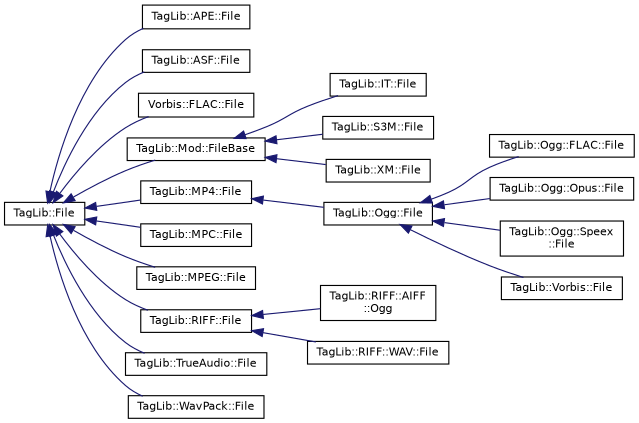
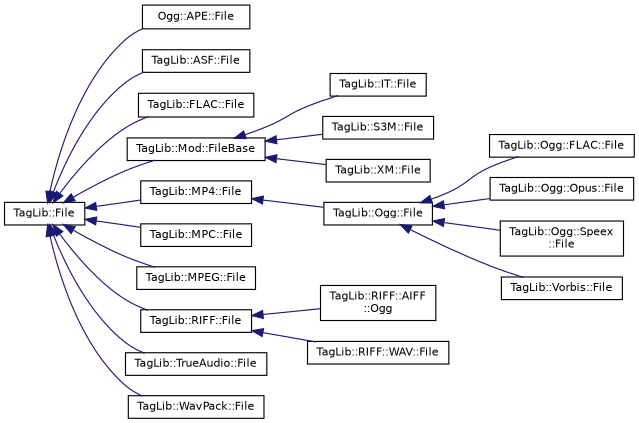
(196, 17) -> (196, 17)
(196, 105) -> (196, 105)
